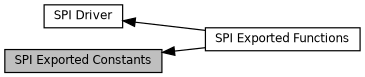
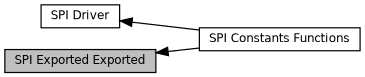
(283, 39) -> (280, 39)
(83, 61) -> (80, 61)
